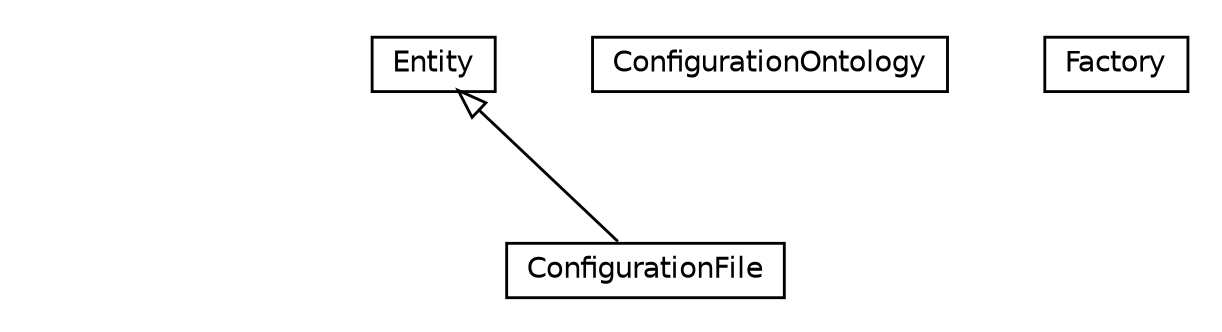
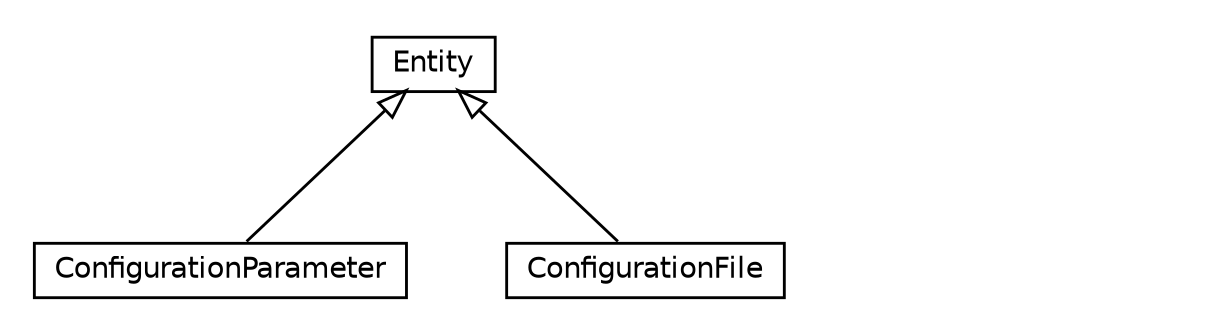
(770, 63) -> none
(1116, 63) -> none
none -> (220, 269)
